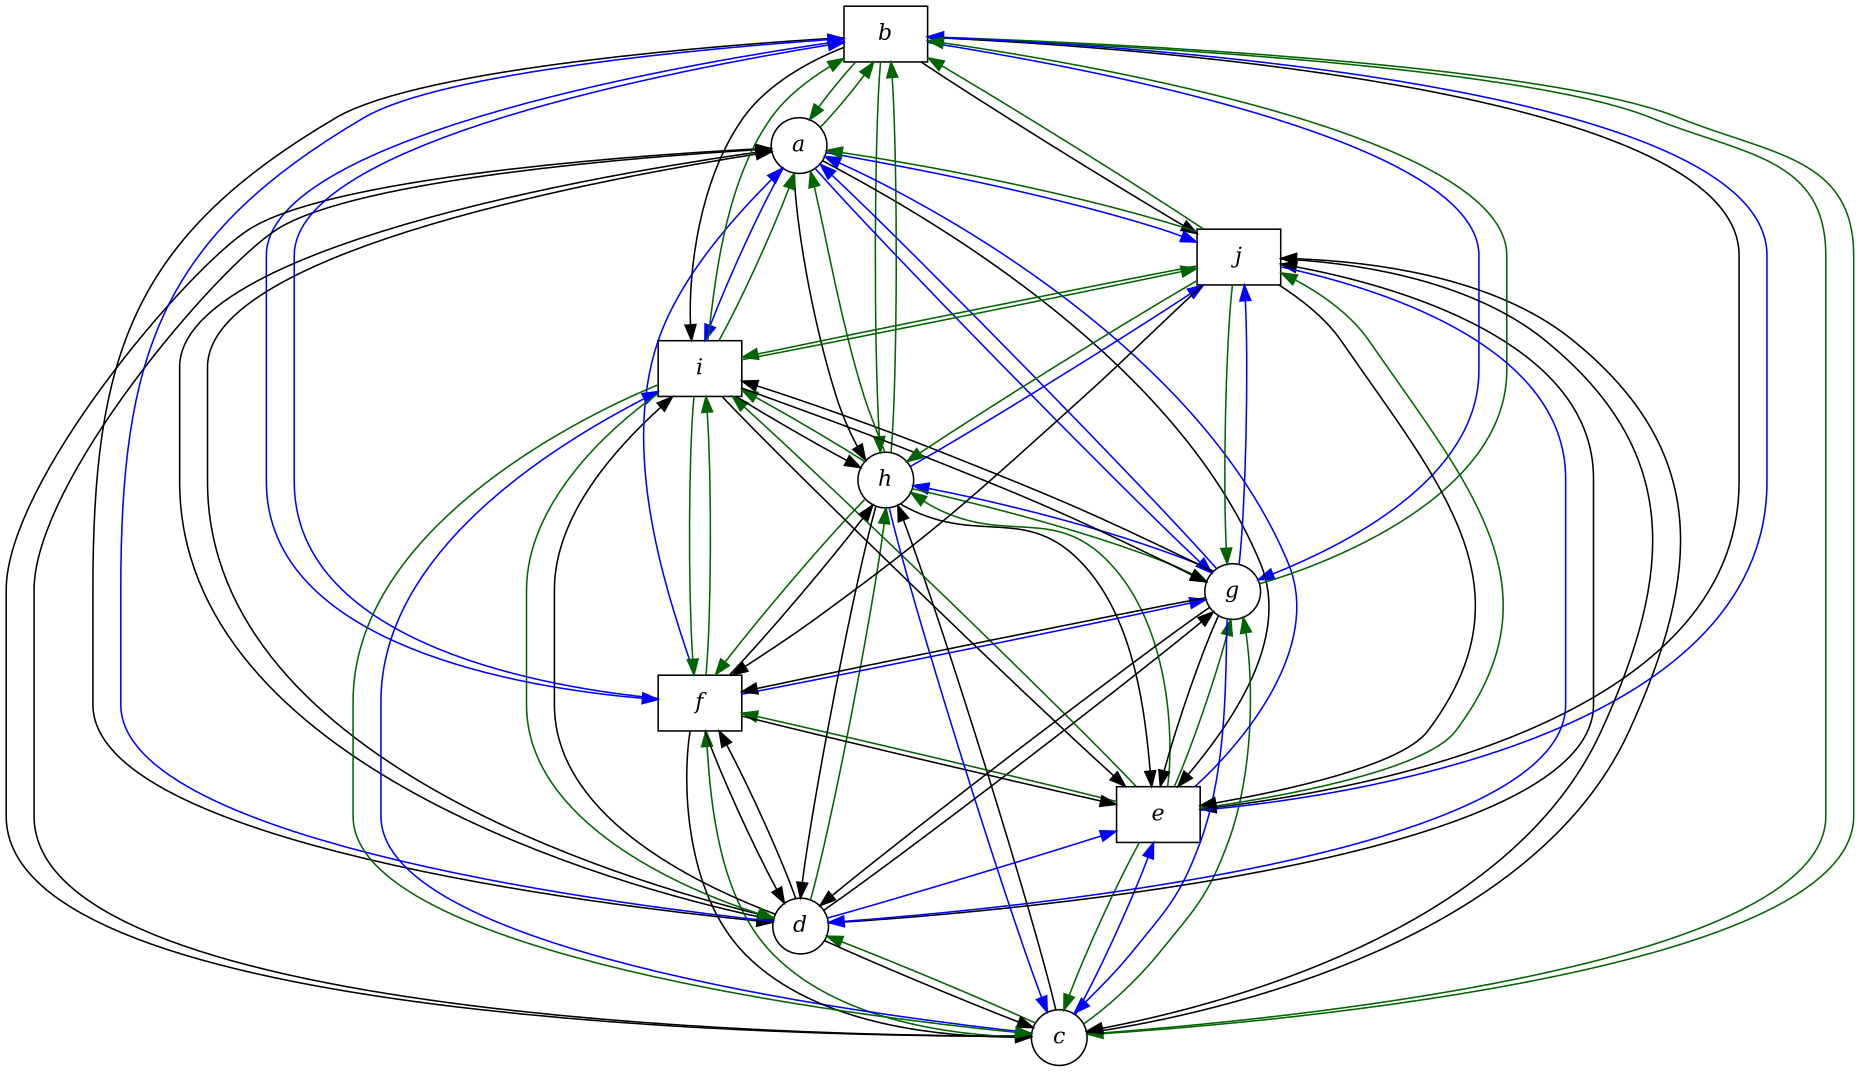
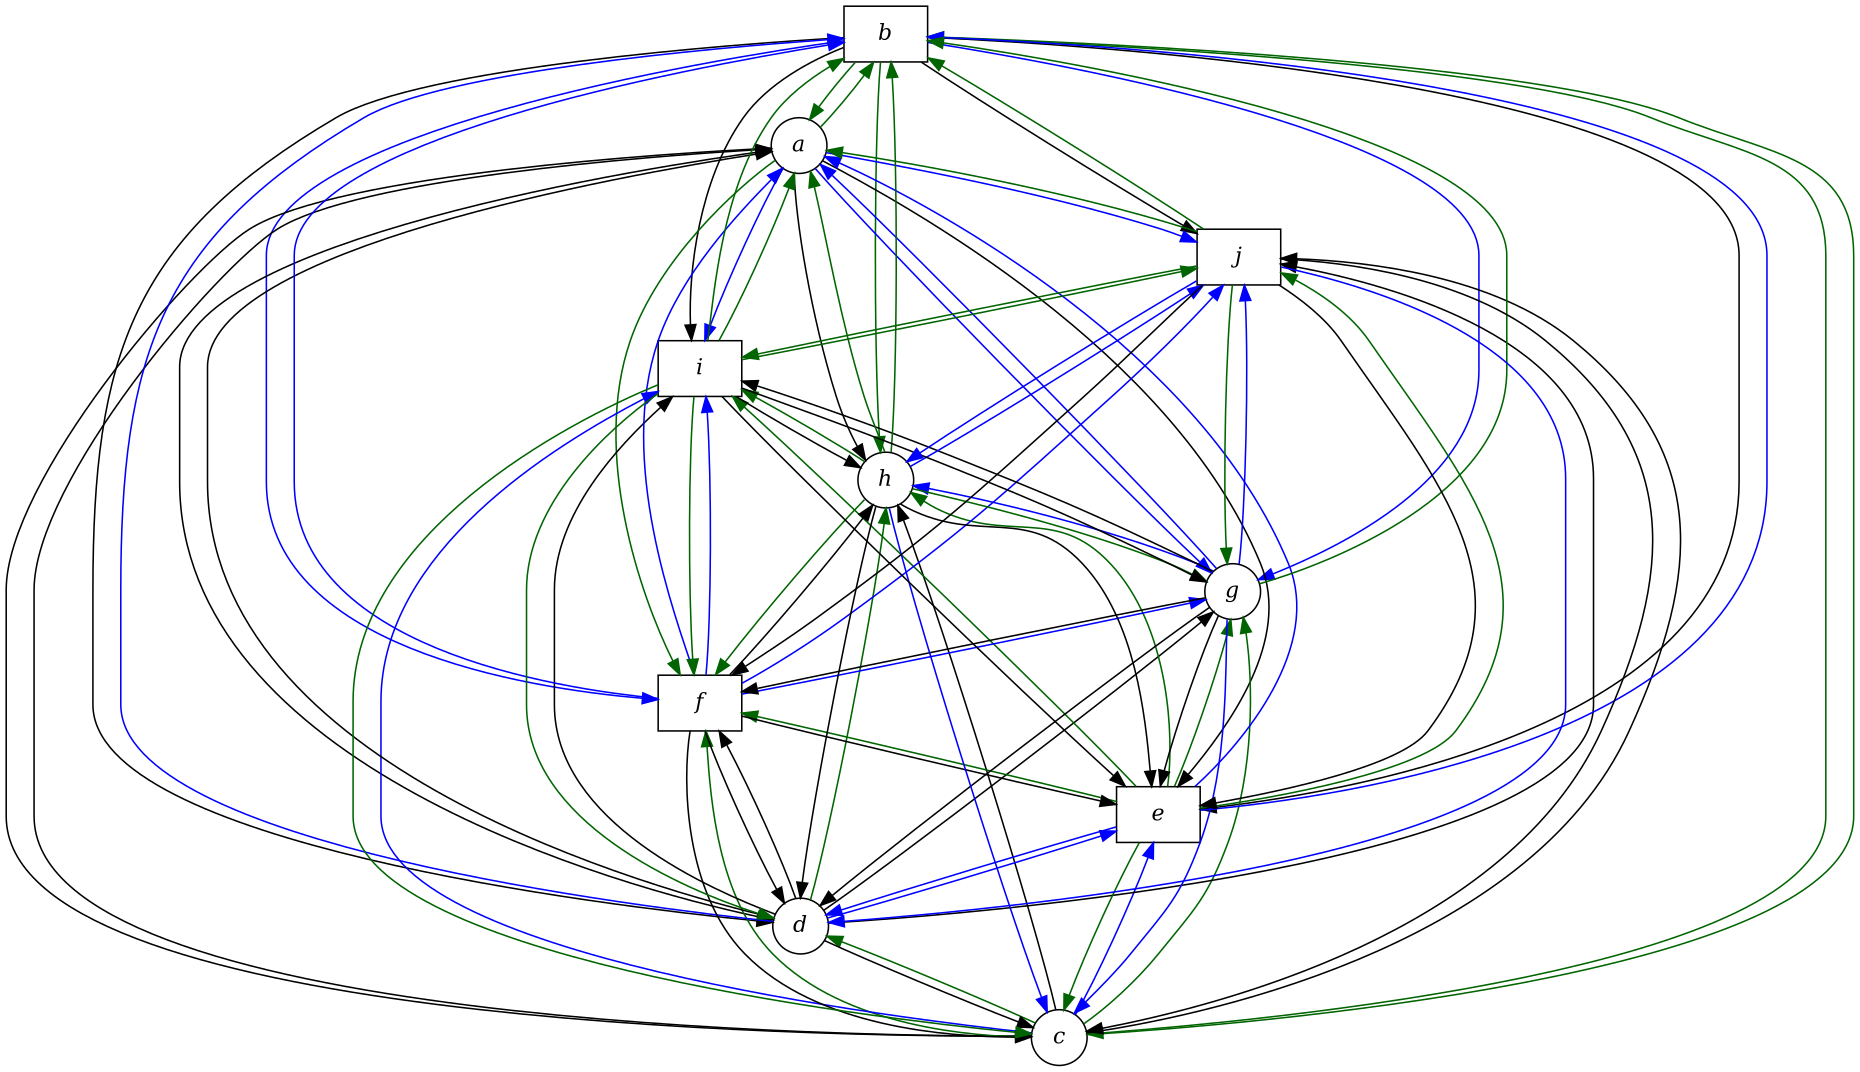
(1057, 365) -> (1057, 365)
none -> (619, 388)
none -> (954, 535)
(710, 544) -> (710, 544)
none -> (978, 867)
